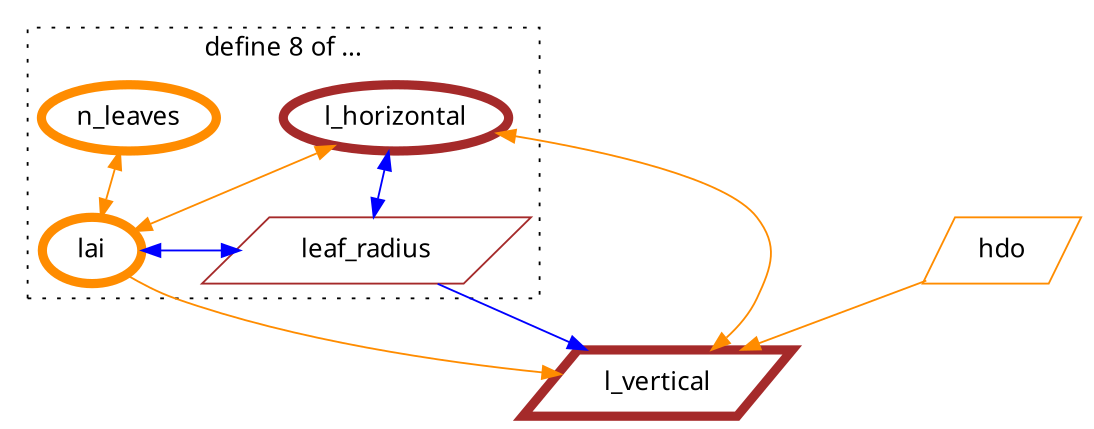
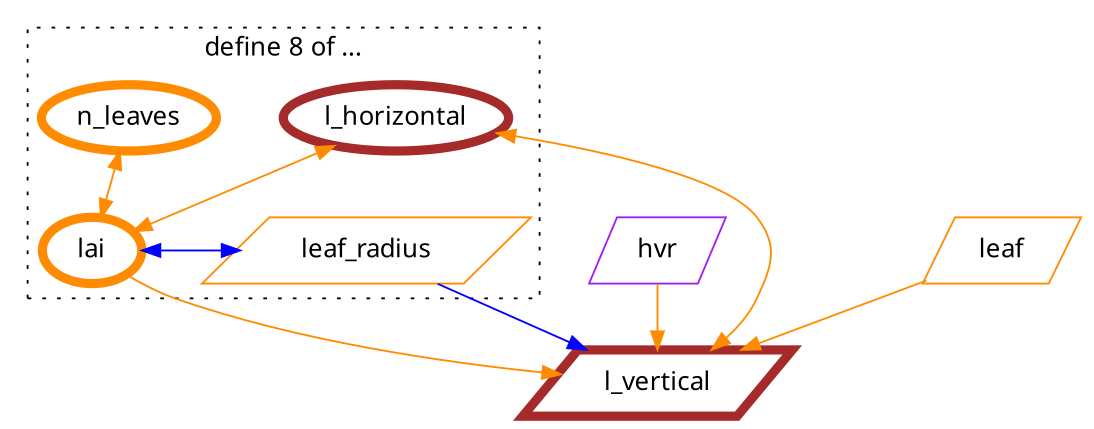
(381, 184) -> none
(366, 250) -> (366, 250)
none -> (657, 250)
(1002, 250) -> (1002, 250)
